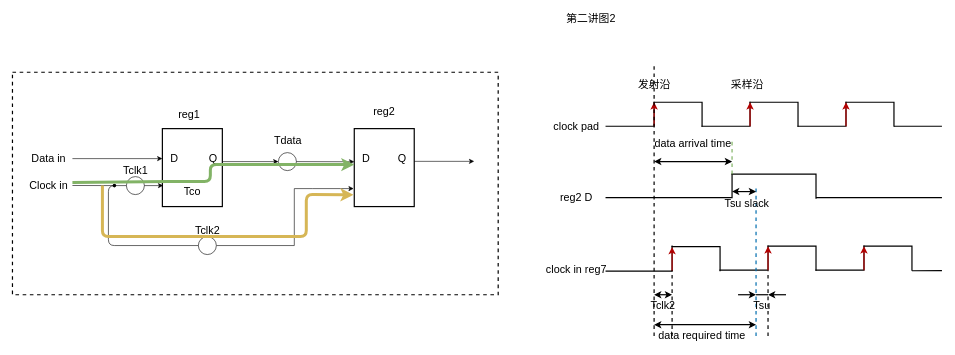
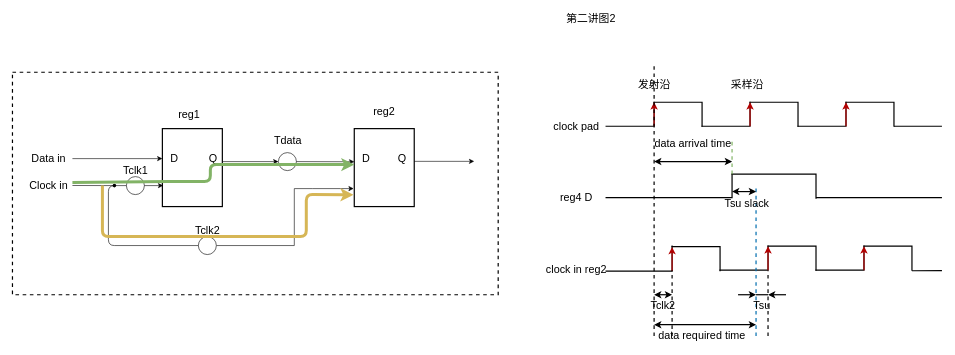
(192, 192) -> none
(577, 198) -> (577, 198)
(577, 270) -> (577, 270)
